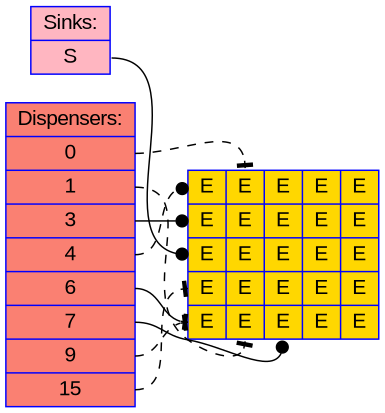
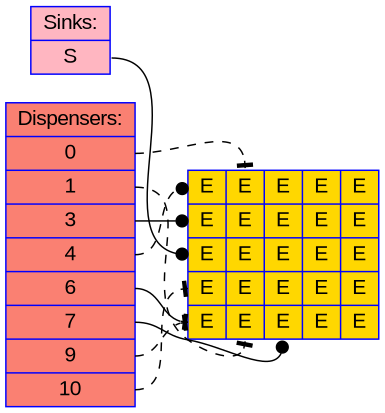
(70, 389) -> (70, 389)
